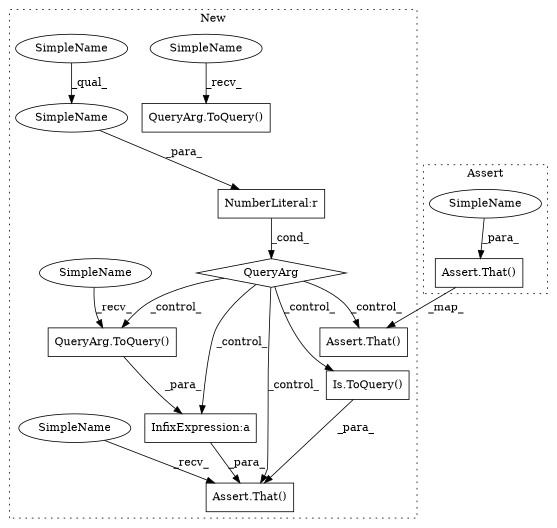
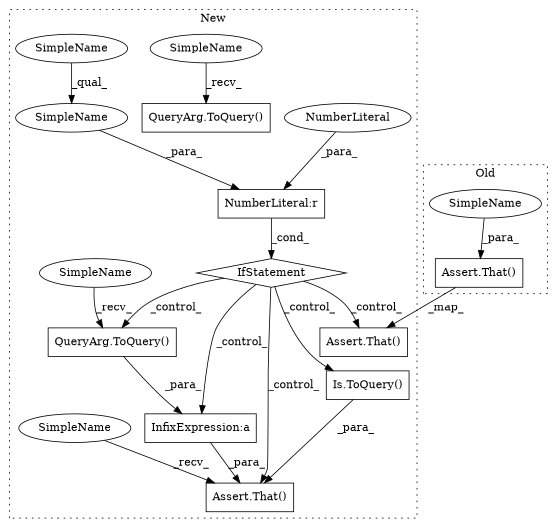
none -> (348, 118)
(485, 174) -> (485, 174)
(271, 273) -> (271, 273)
